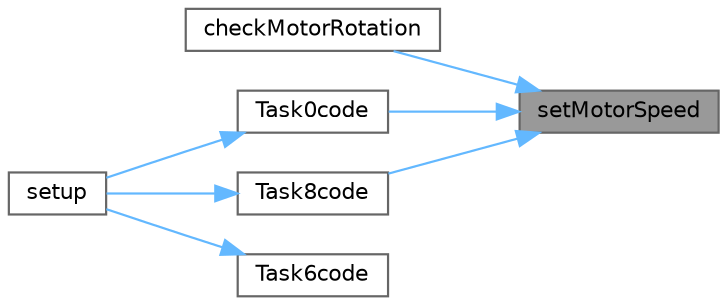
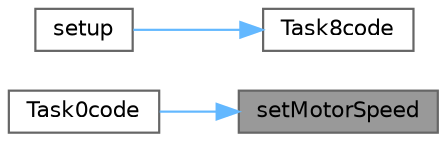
(313, 30) -> none
(453, 156) -> none
(164, 159) -> none
(313, 275) -> none
